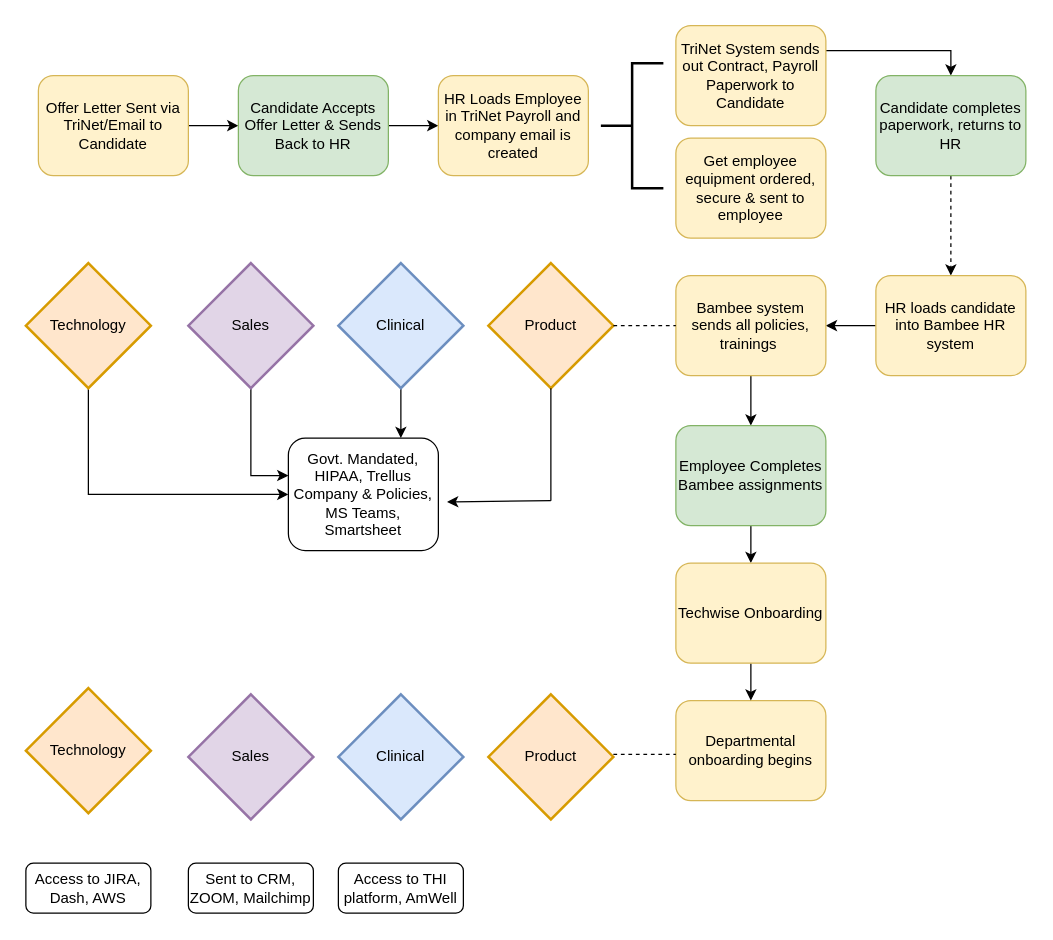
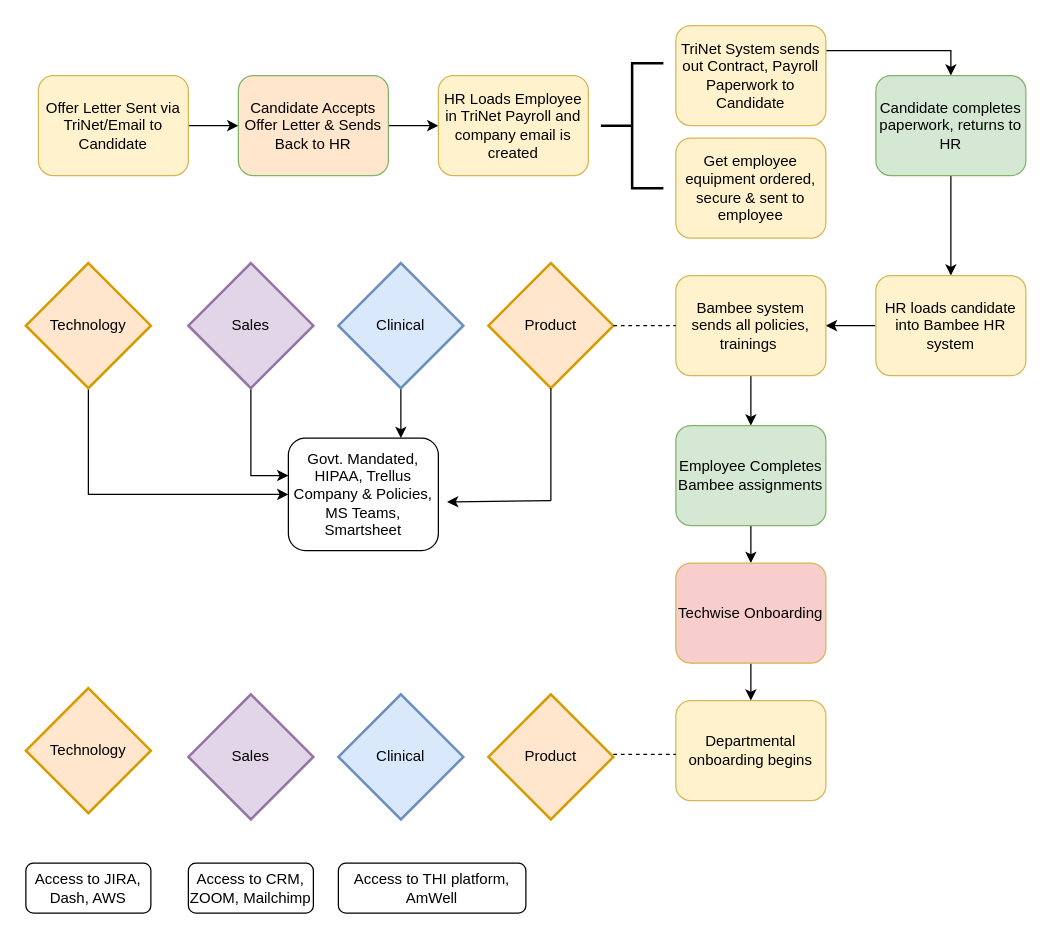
(313, 126) -> (313, 126)
(951, 222) -> (951, 222)
(751, 613) -> (751, 613)
(251, 888) -> (251, 888)
(401, 888) -> (432, 888)
